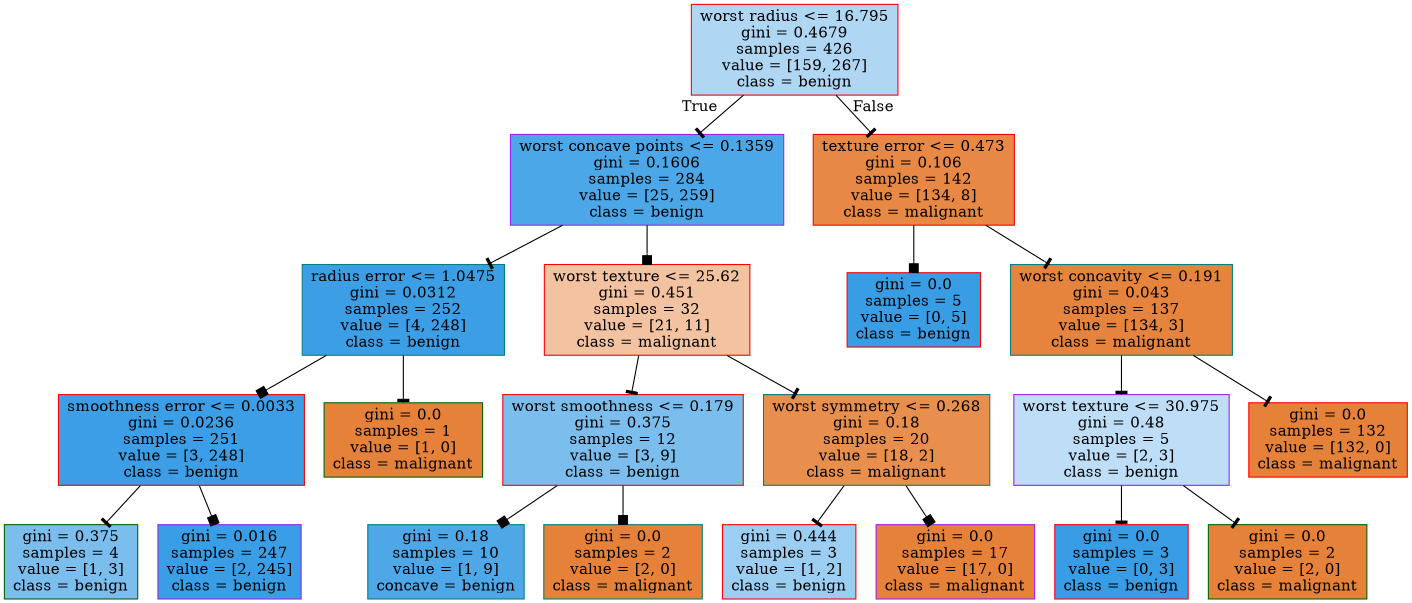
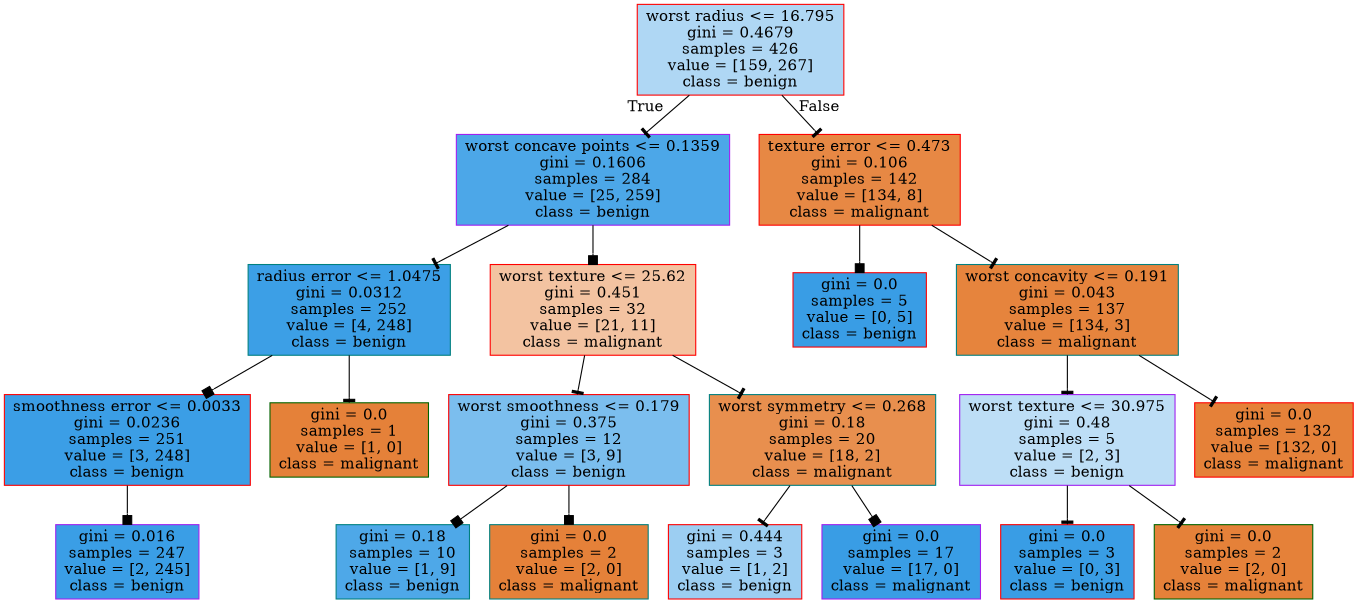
(71, 562) -> none
(446, 562) -> (403, 562)
(955, 562) -> (901, 562)
